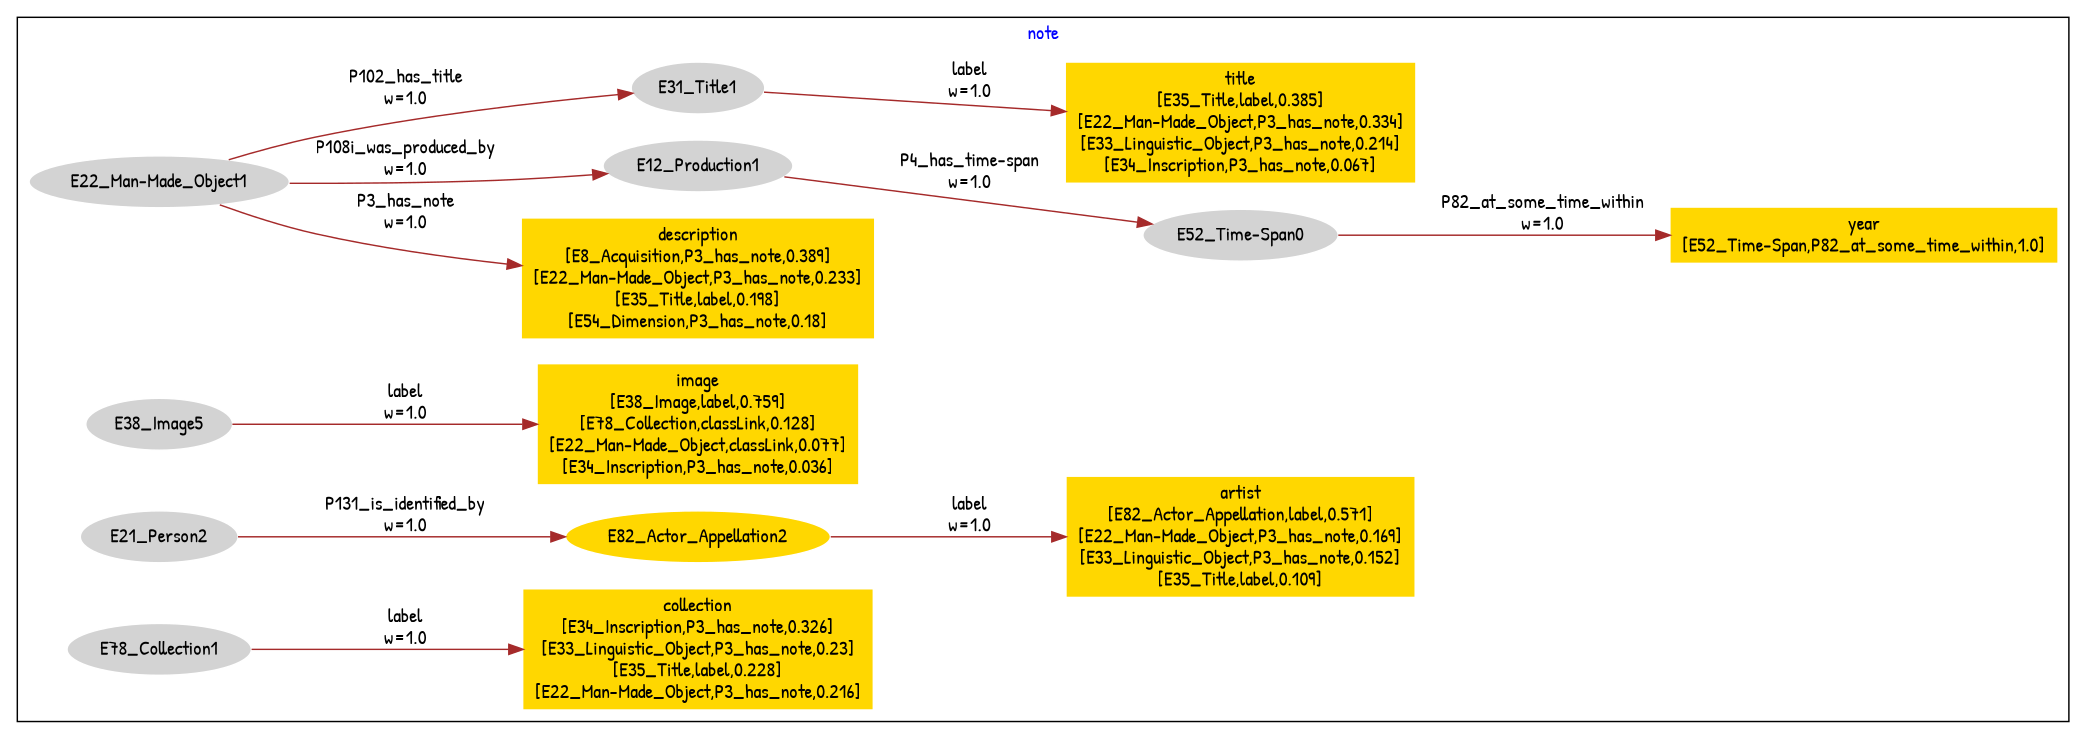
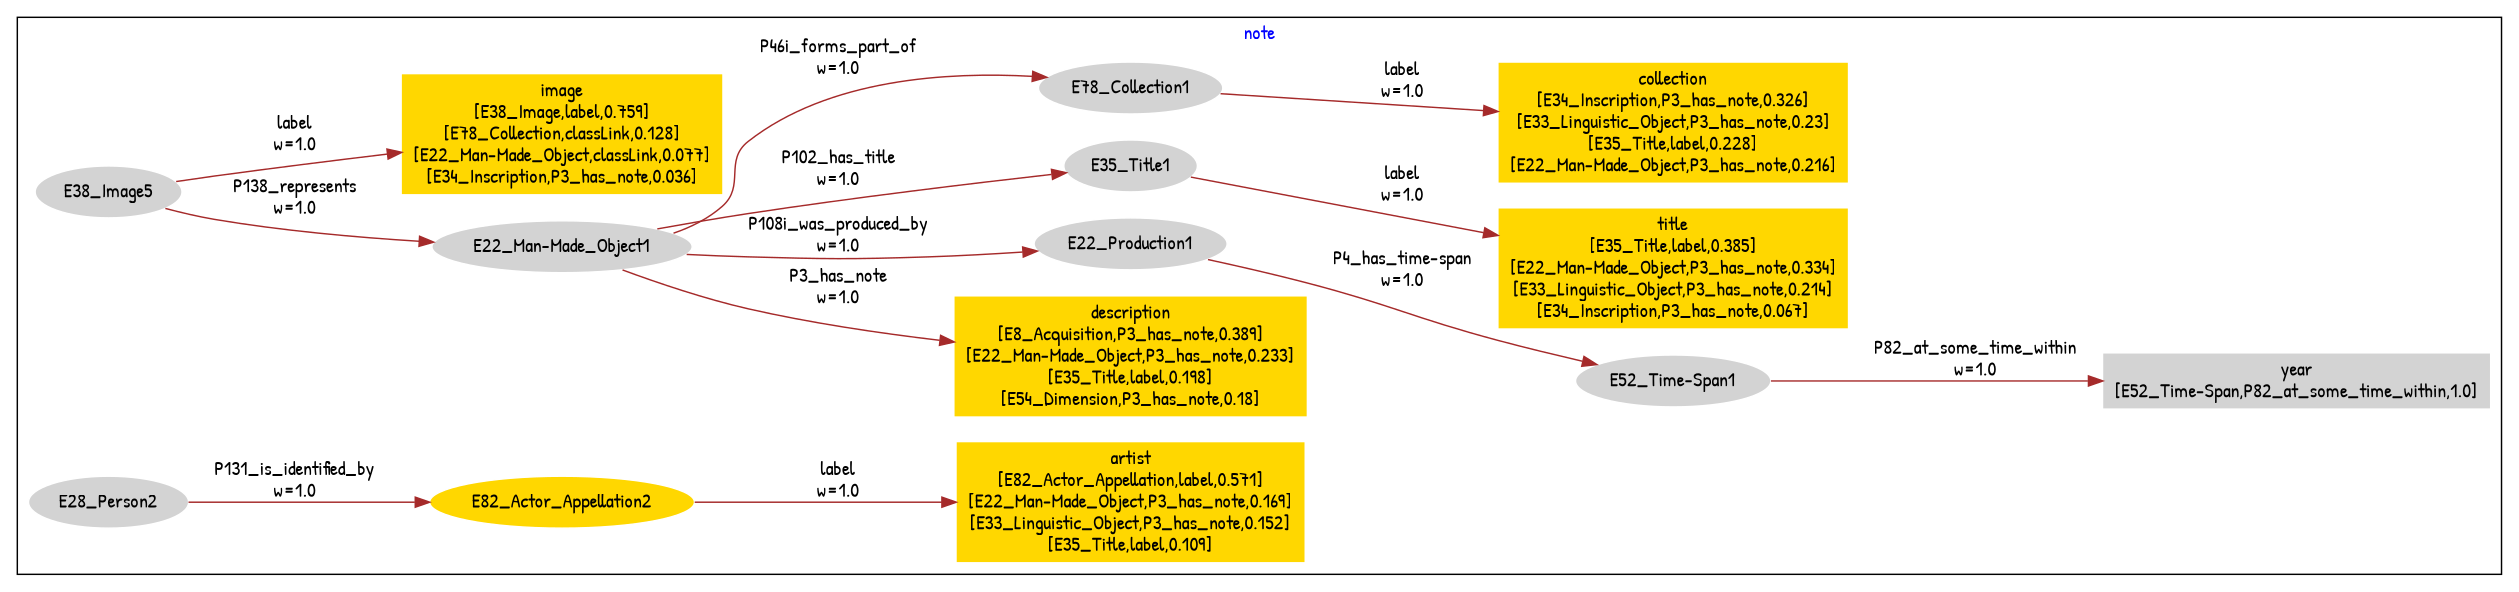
(698, 88) -> (1131, 166)
none -> (822, 102)
(698, 166) -> (1131, 244)
none -> (292, 230)
(1241, 235) -> (1673, 381)
(1864, 235) -> (2297, 381)
(159, 537) -> (109, 502)
